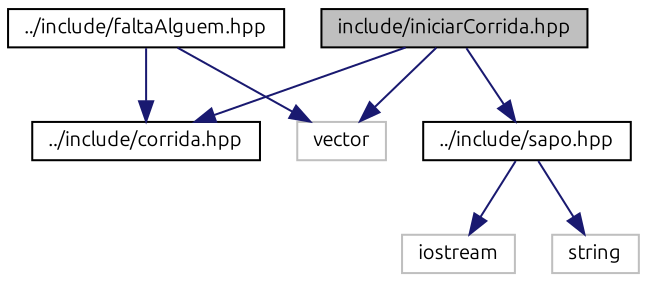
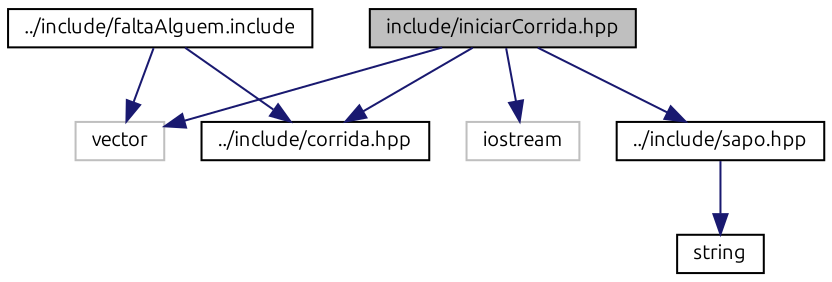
(146, 28) -> (160, 28)
(498, 189) -> (511, 75)
(596, 254) -> (720, 254)
